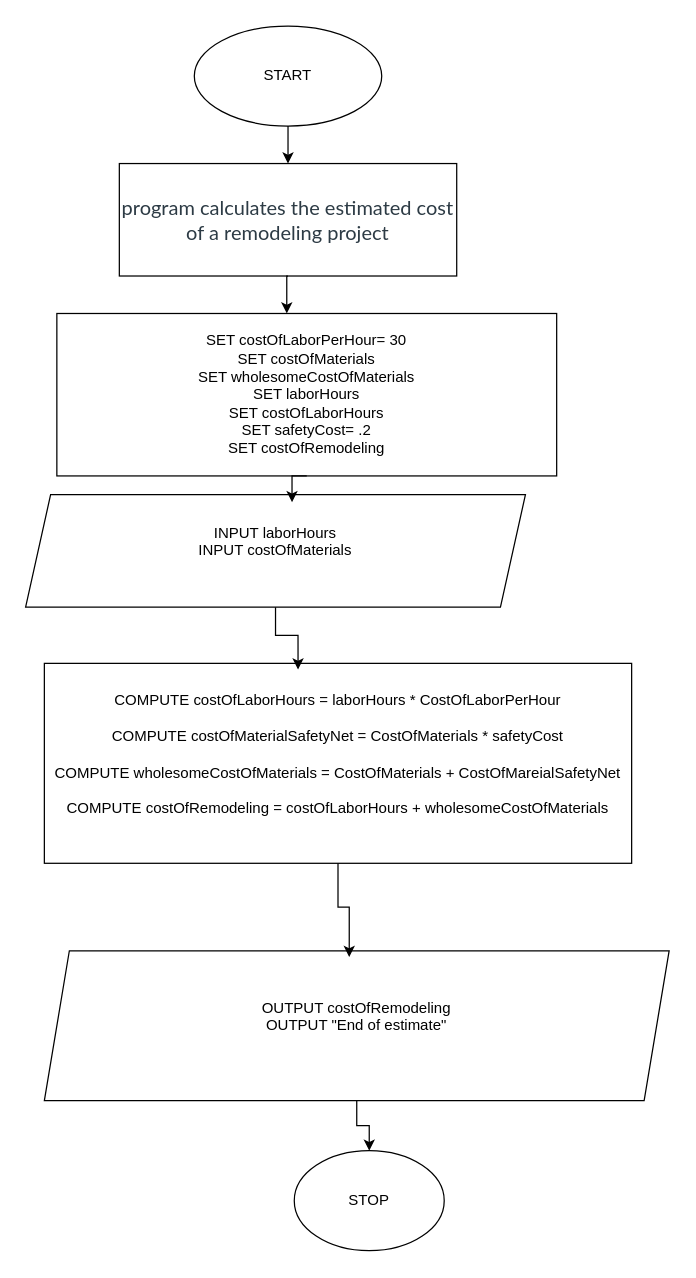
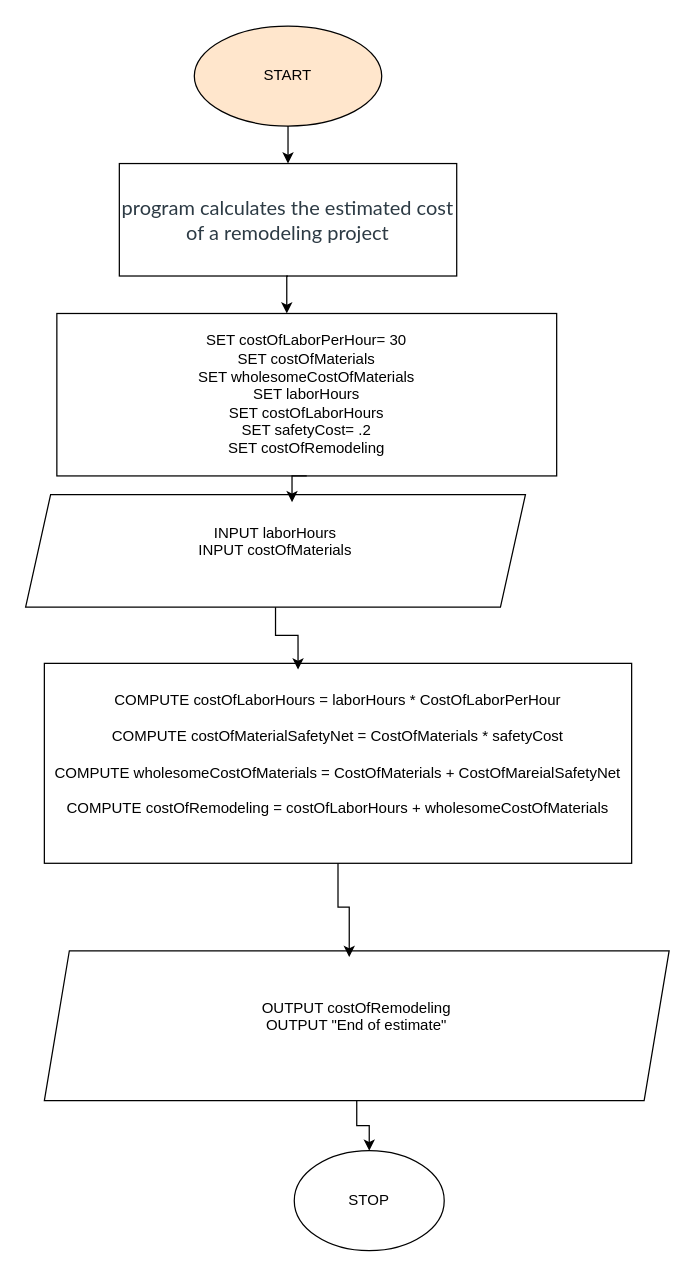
(288, 76) -> (288, 76)
